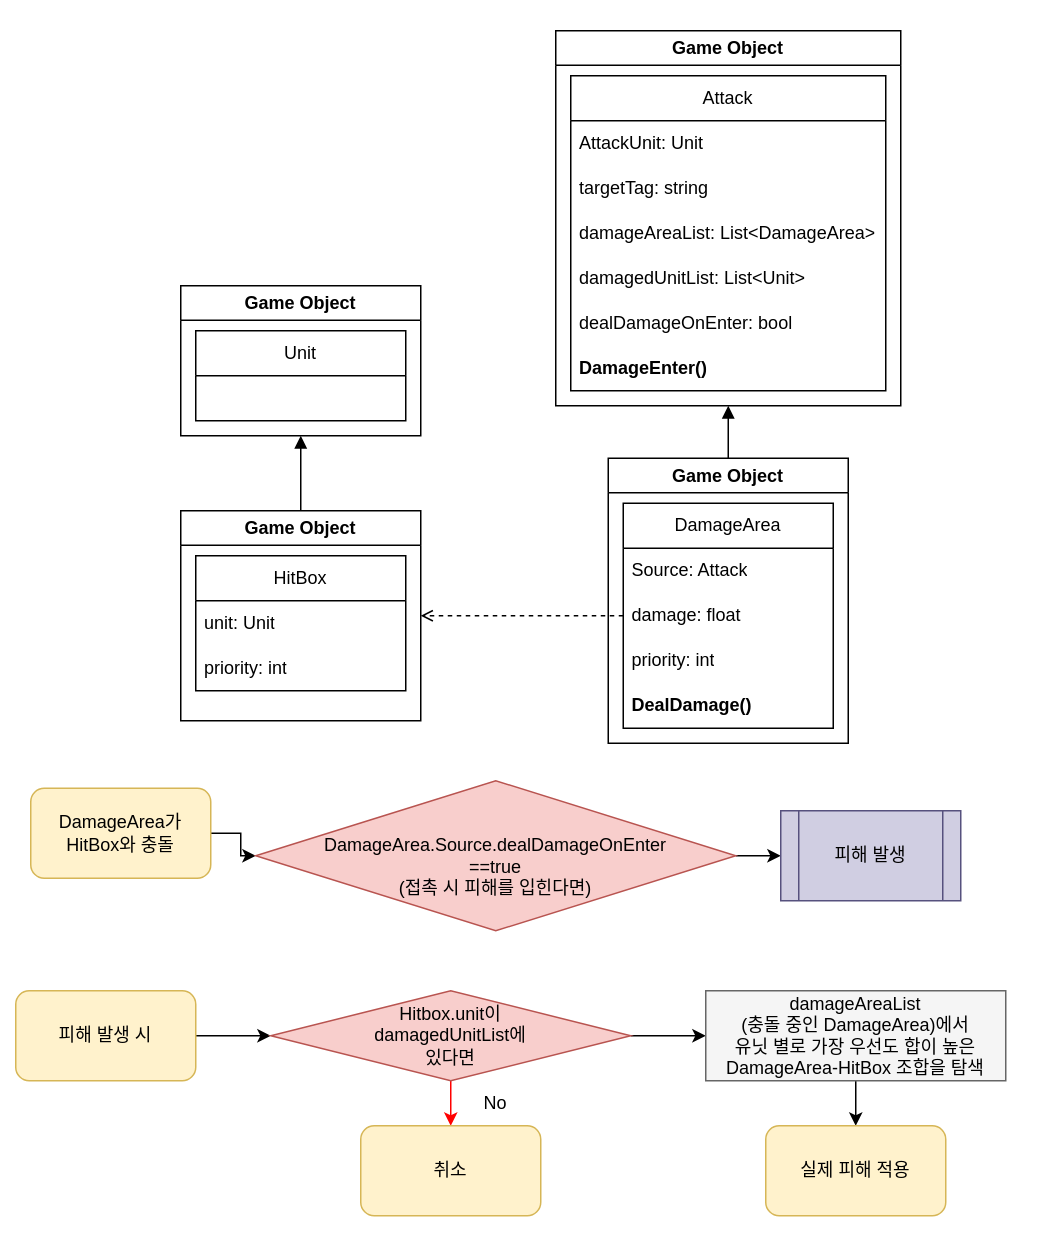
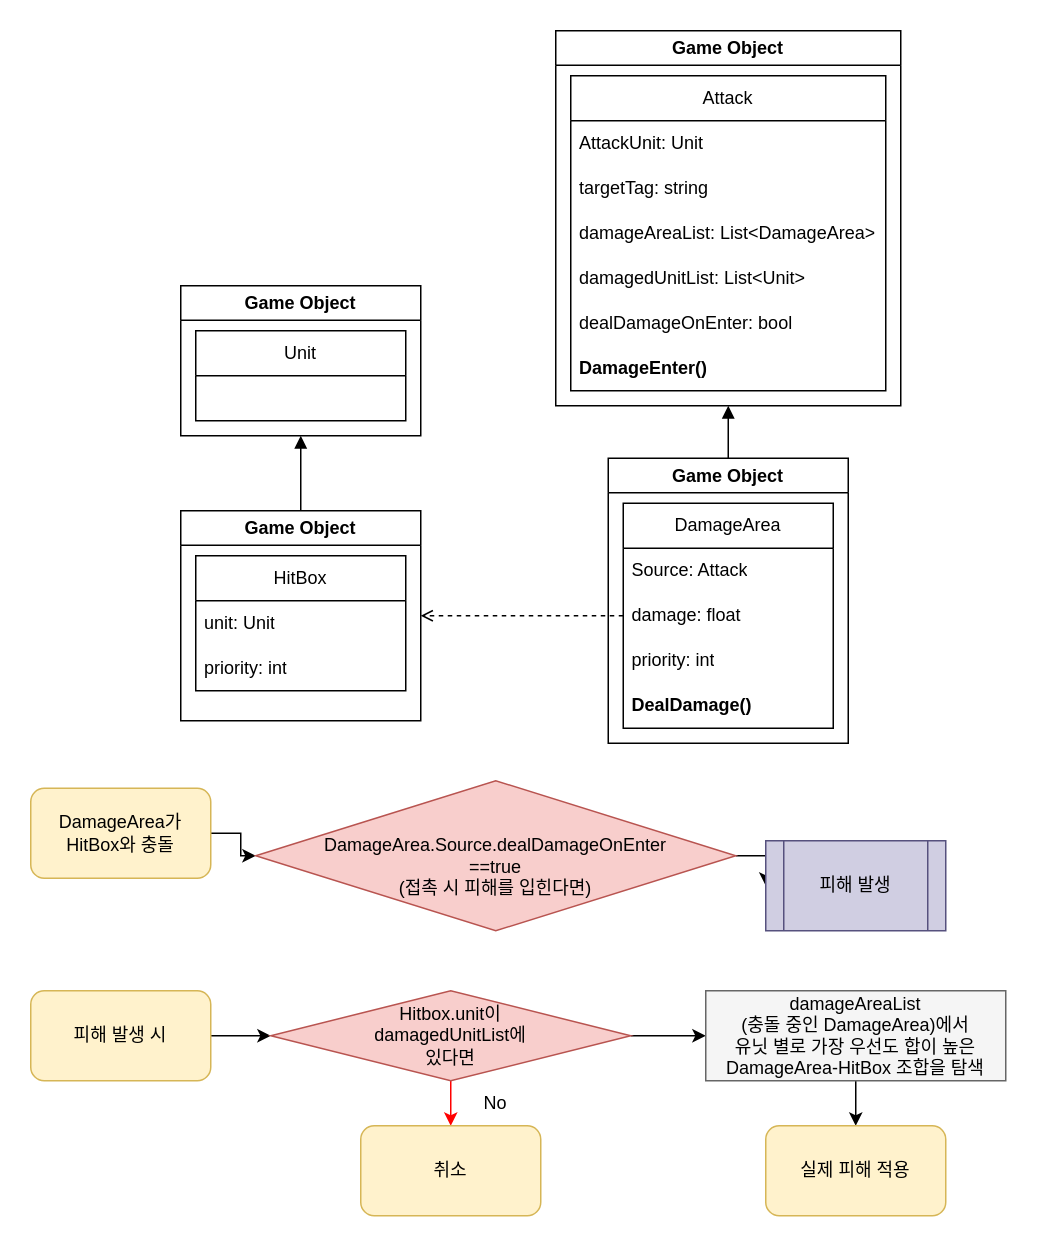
(871, 856) -> (856, 886)
(106, 1036) -> (121, 1036)
